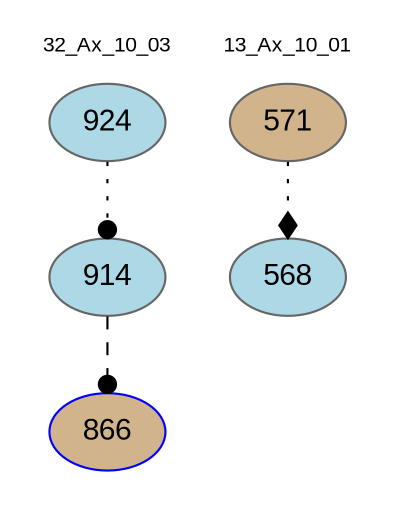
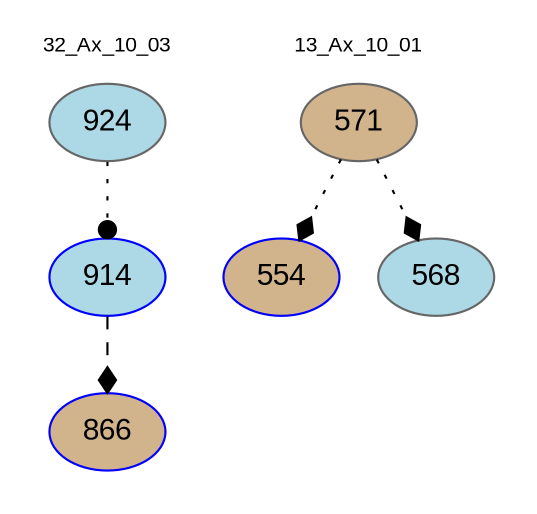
(107, 277) -> (107, 277)
none -> (281, 277)
(107, 346) -> (107, 342)
